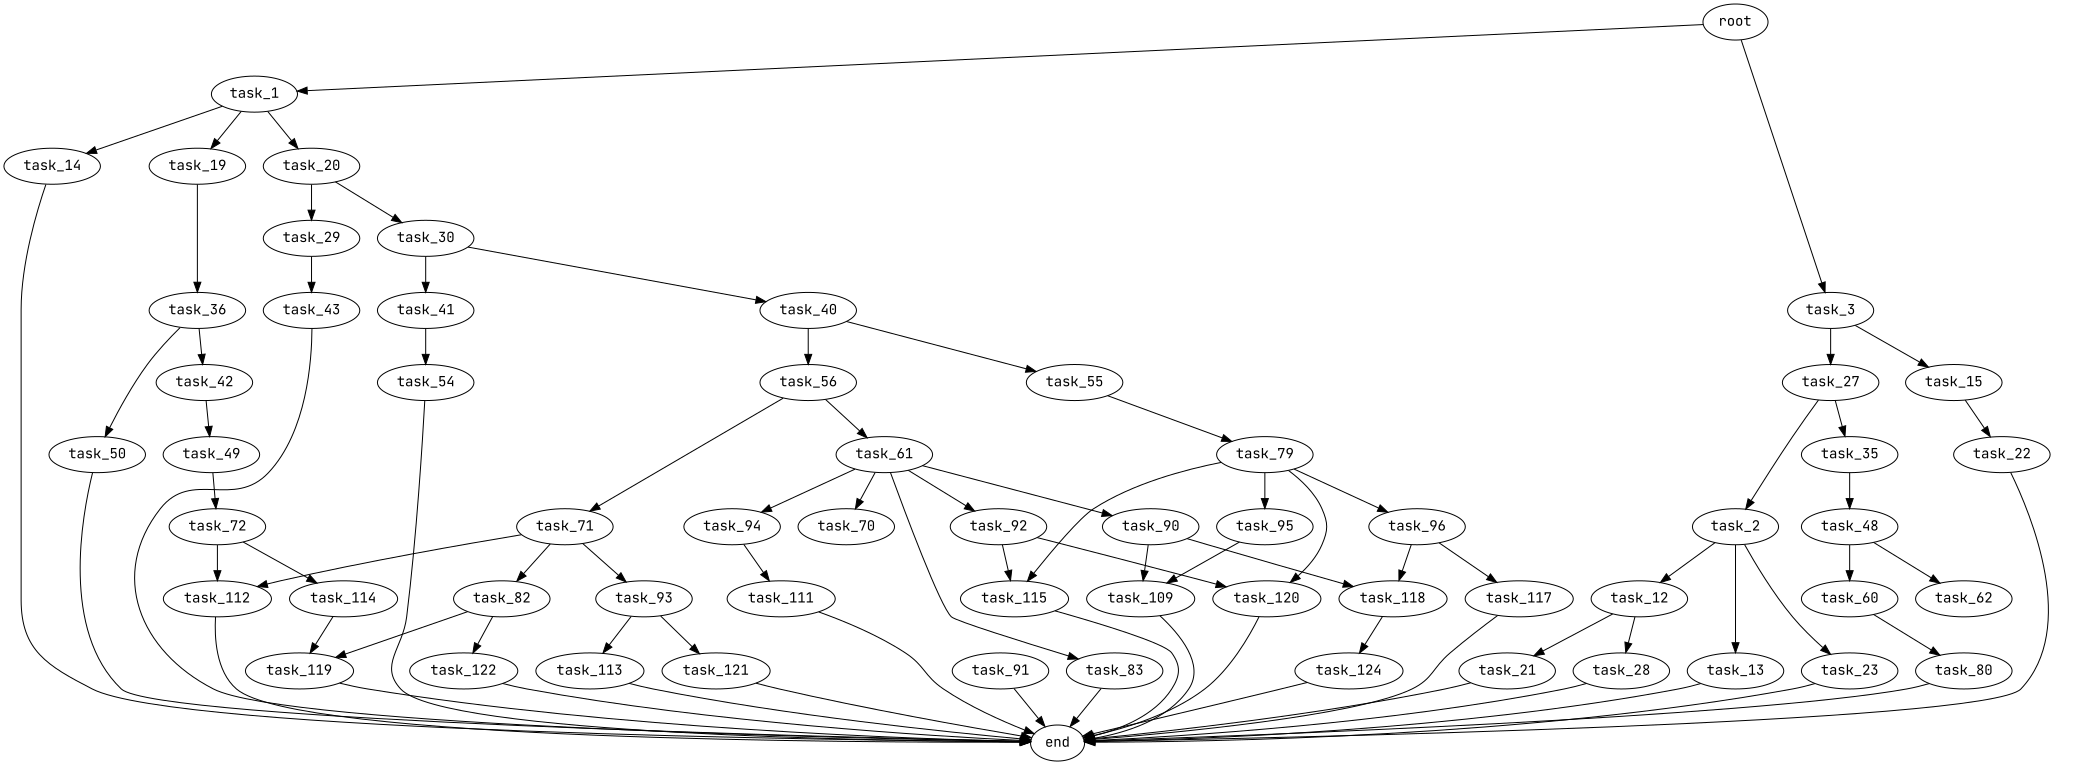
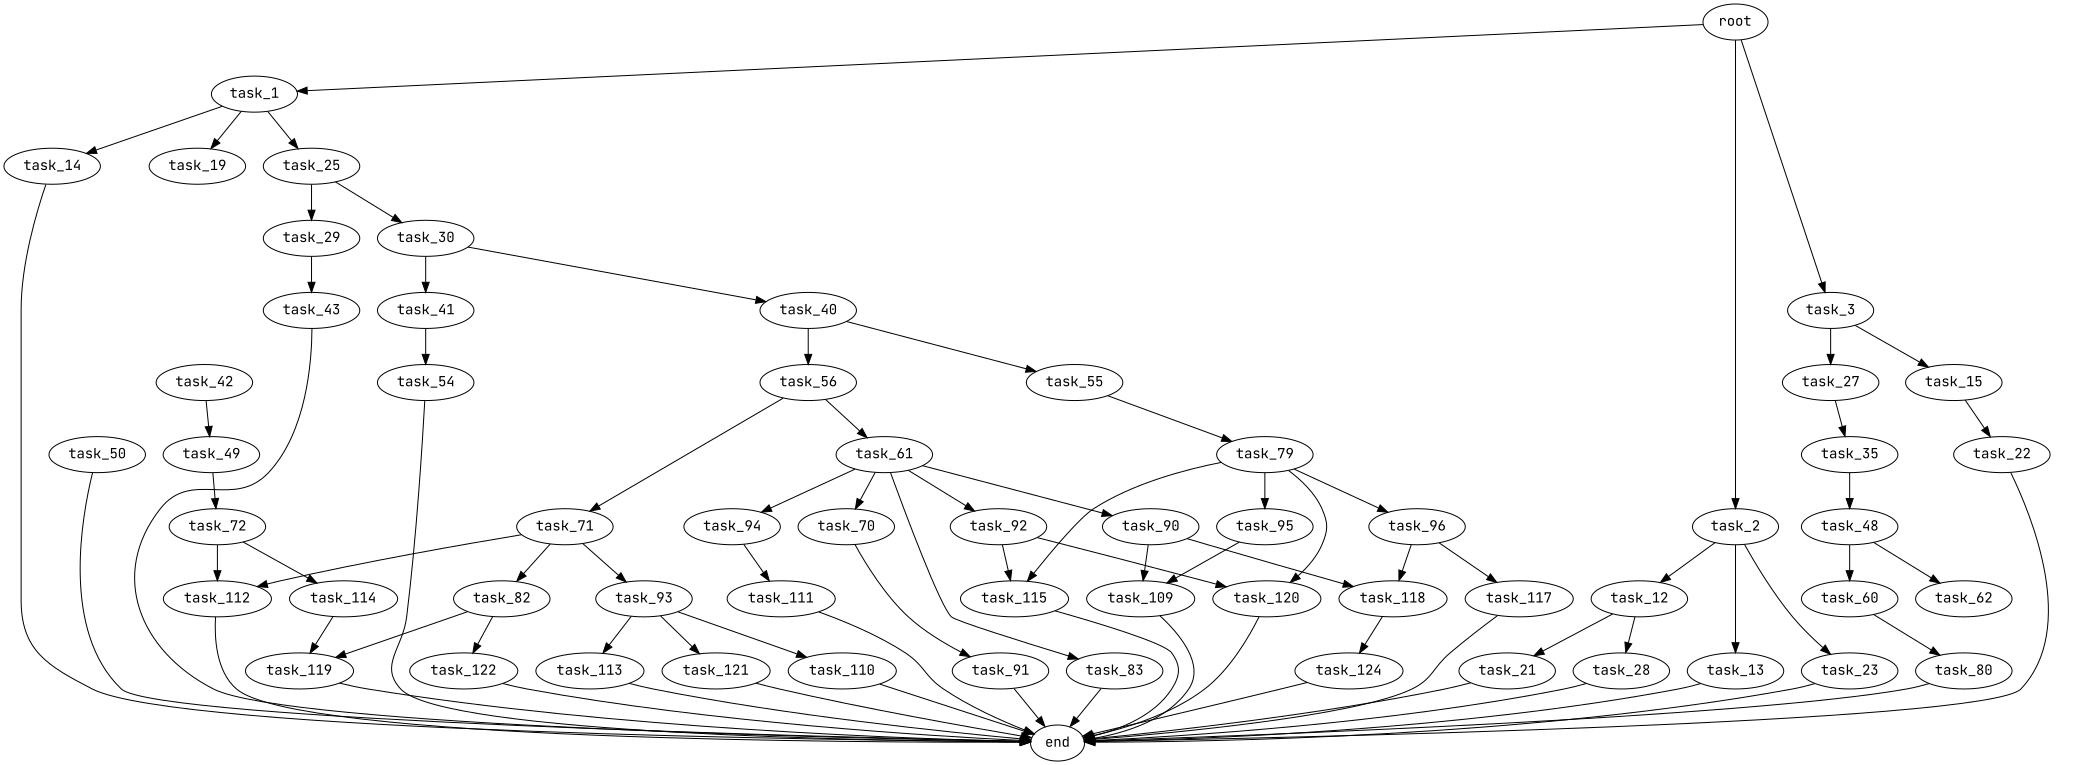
(312, 166) -> (312, 166)
(197, 310) -> none
(1784, 450) -> (1736, 269)
none -> (899, 607)
none -> (842, 671)
